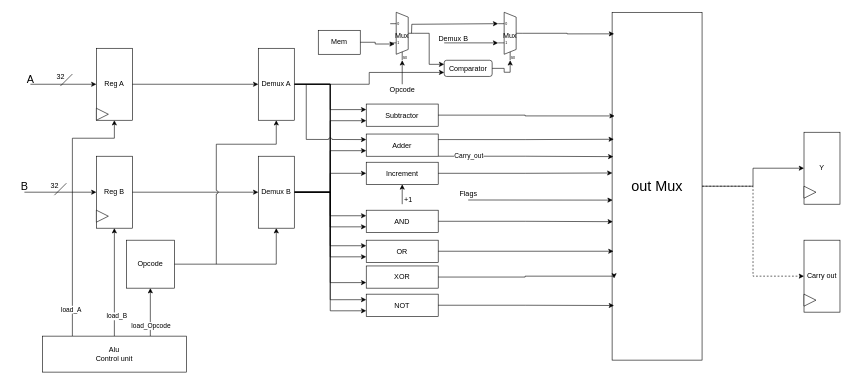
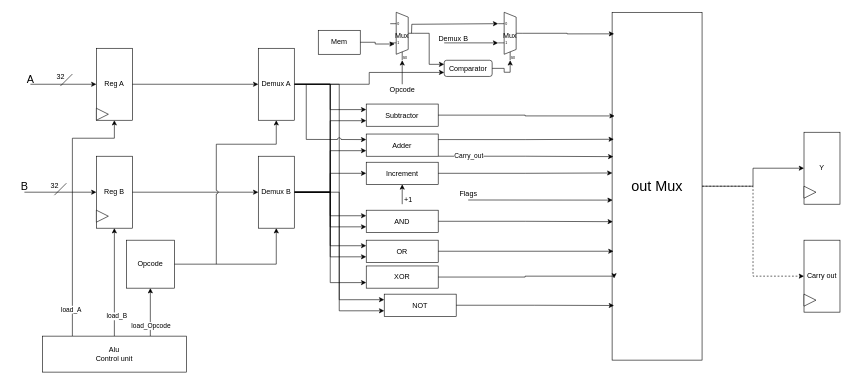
(402, 305) -> (420, 305)
